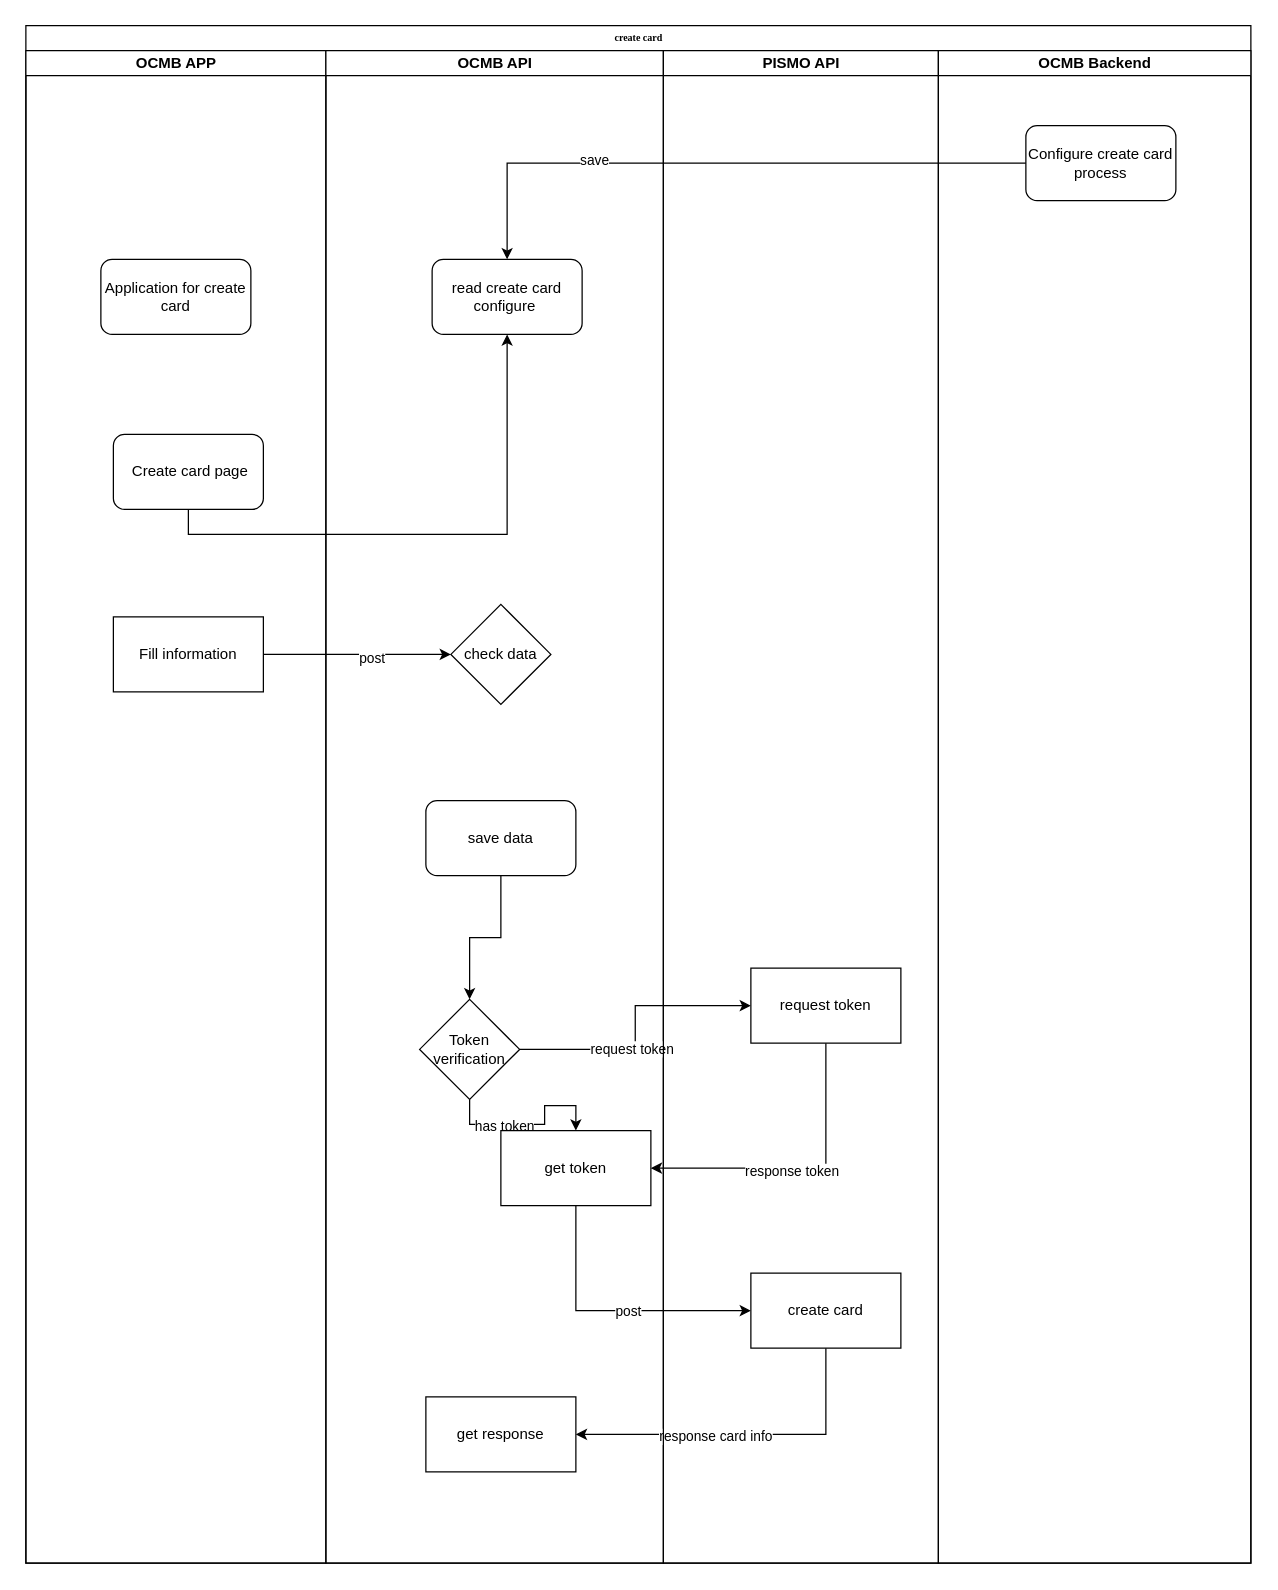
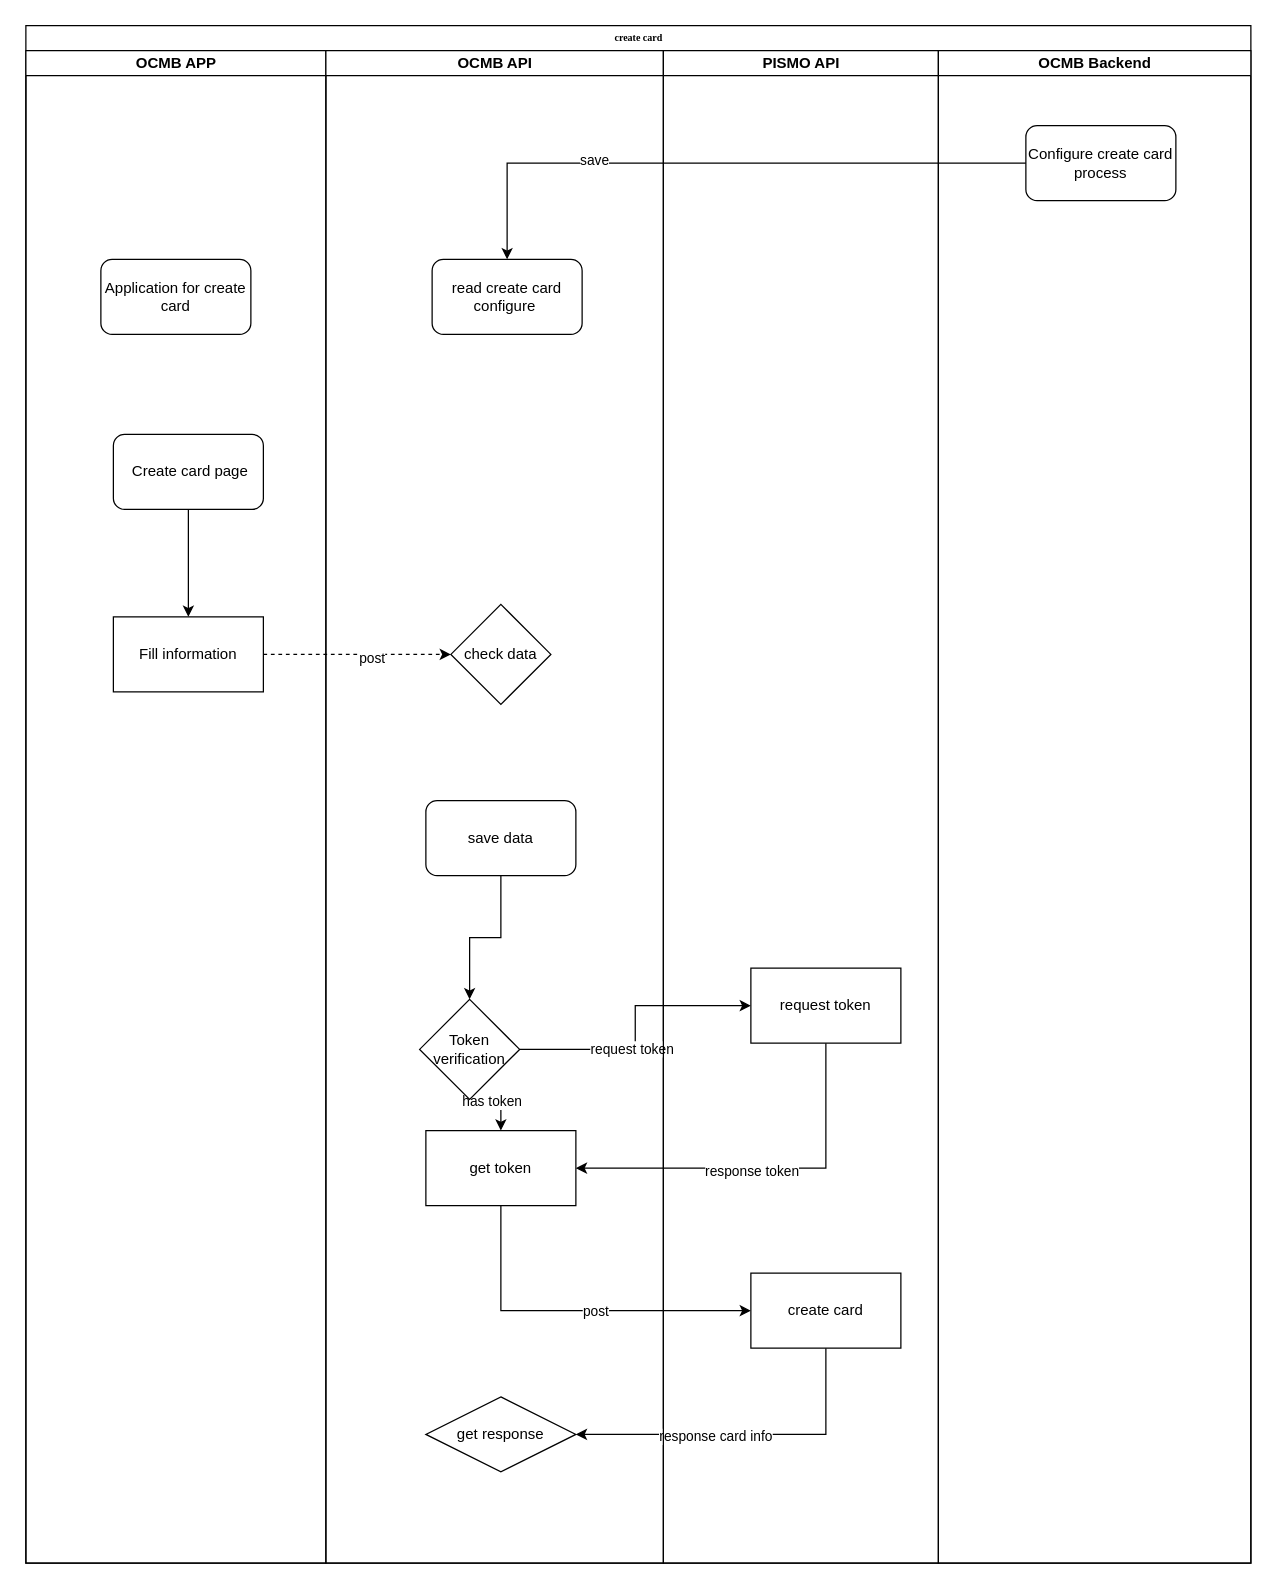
(443, 534) -> (188, 571)
(312, 654) -> (312, 654)
(576, 1168) -> (501, 1168)
(501, 1434) -> (501, 1434)
